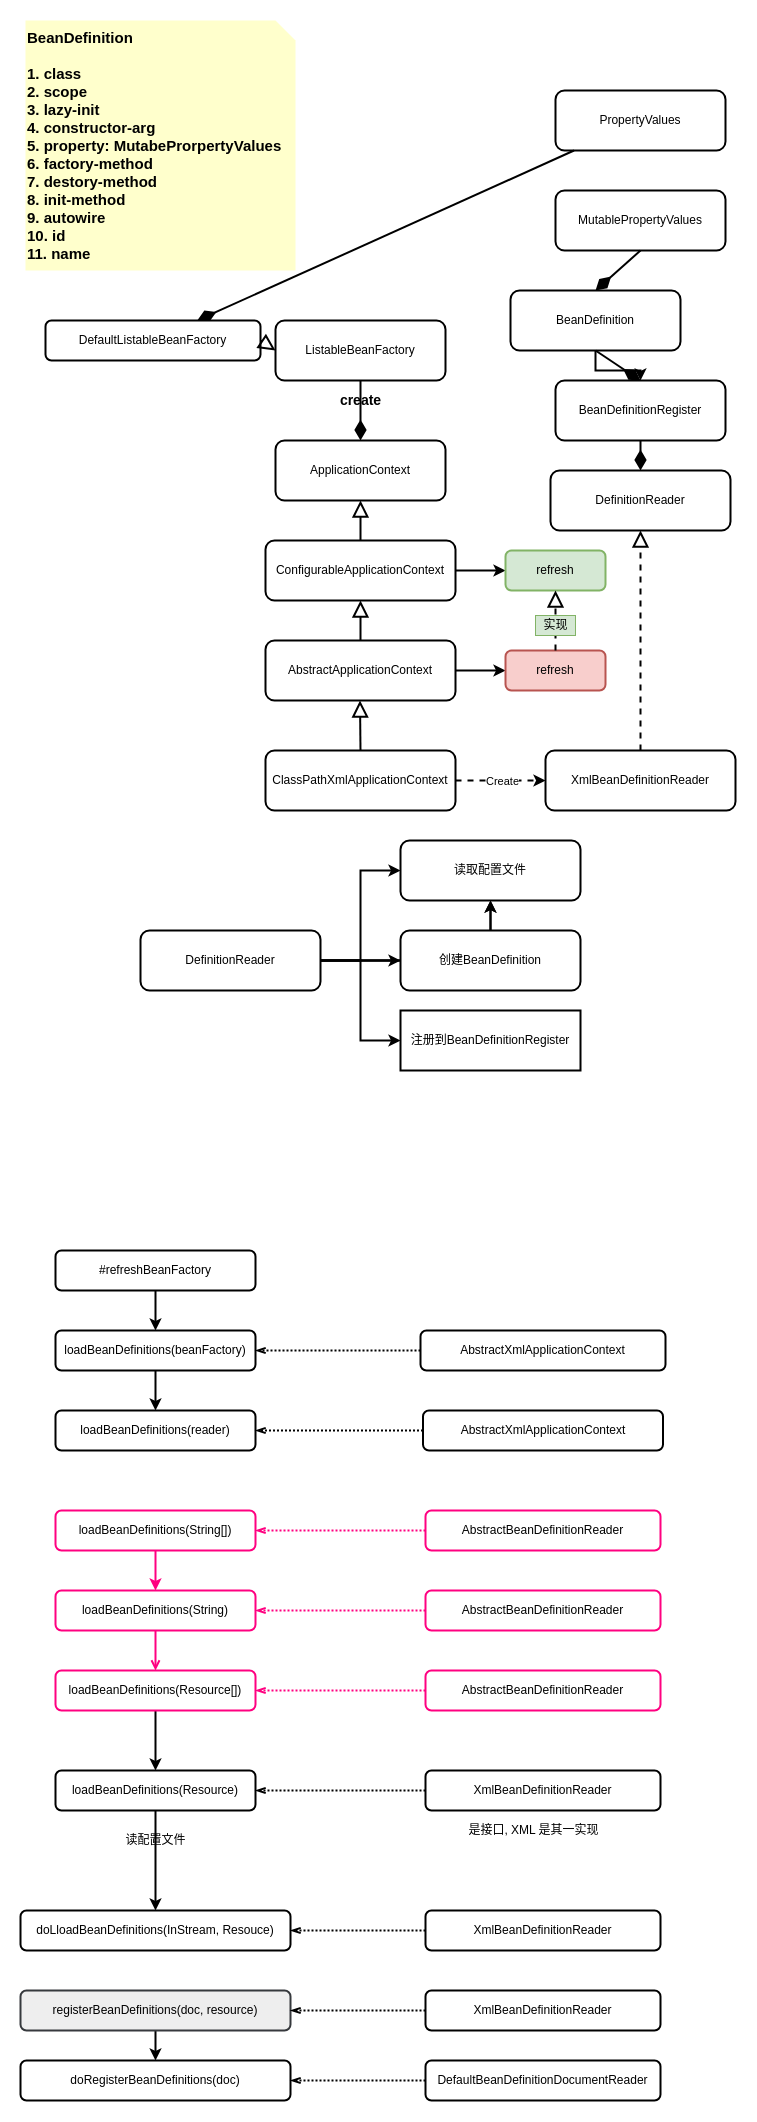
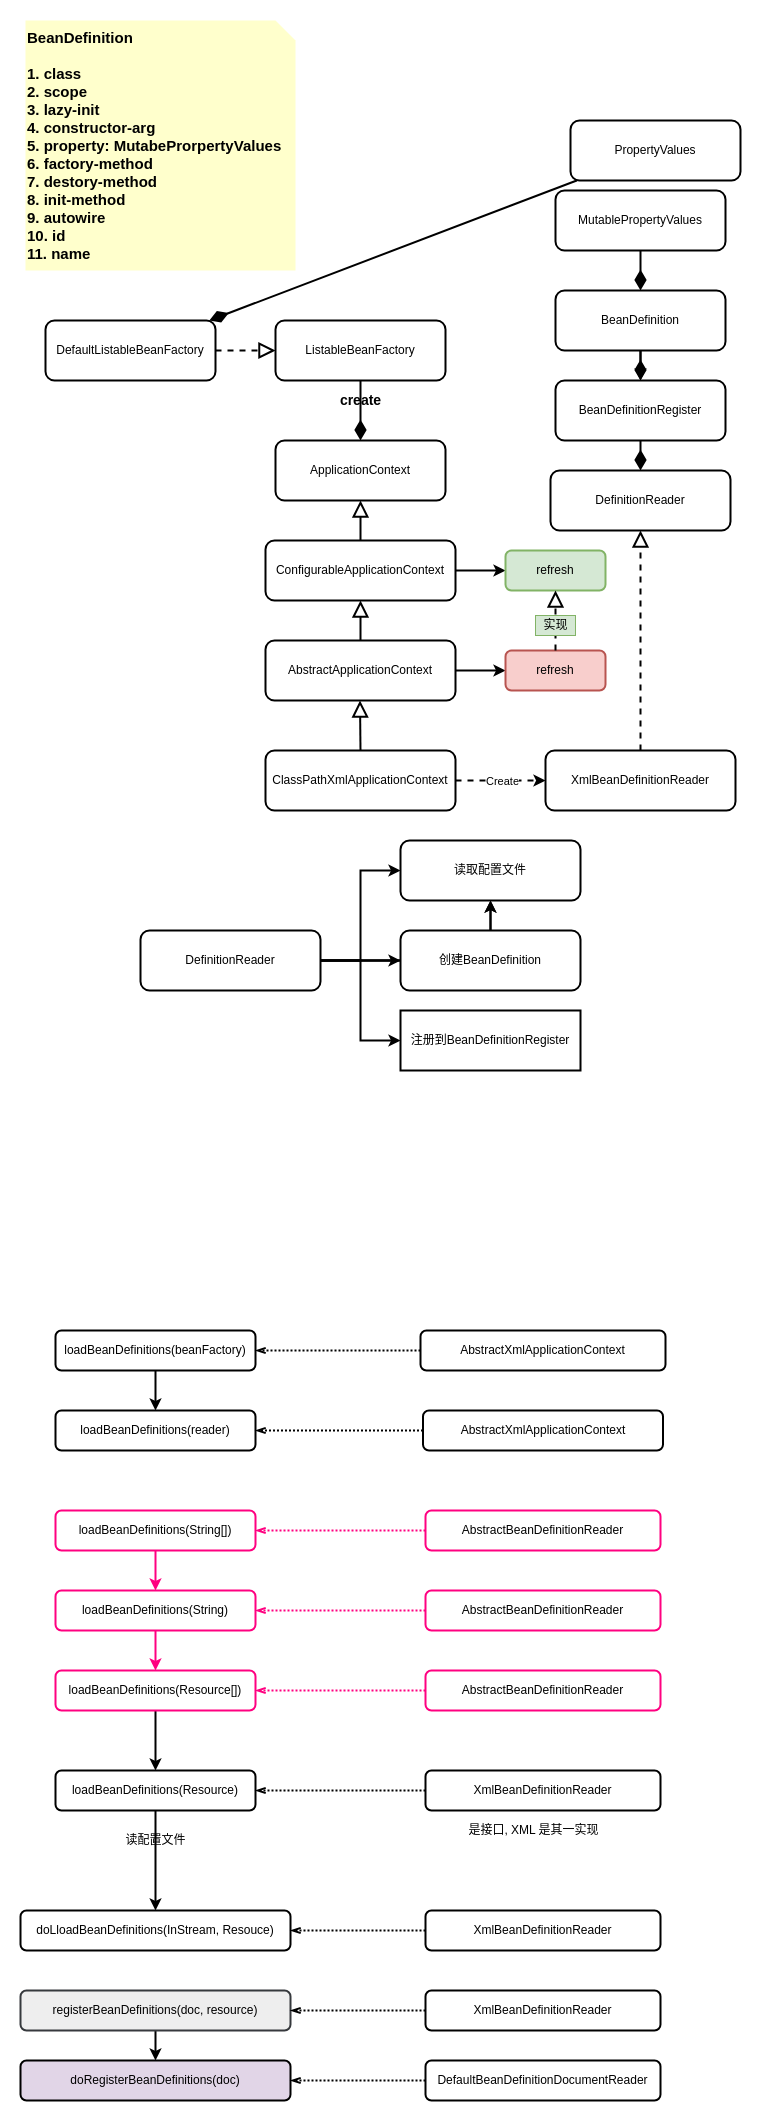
(641, 121) -> (656, 151)
(596, 321) -> (641, 321)
(153, 341) -> (131, 351)
(156, 1271) -> none
(156, 1306) -> none
(156, 1661) -> (156, 1660)
(156, 2081) -> (156, 2081)
